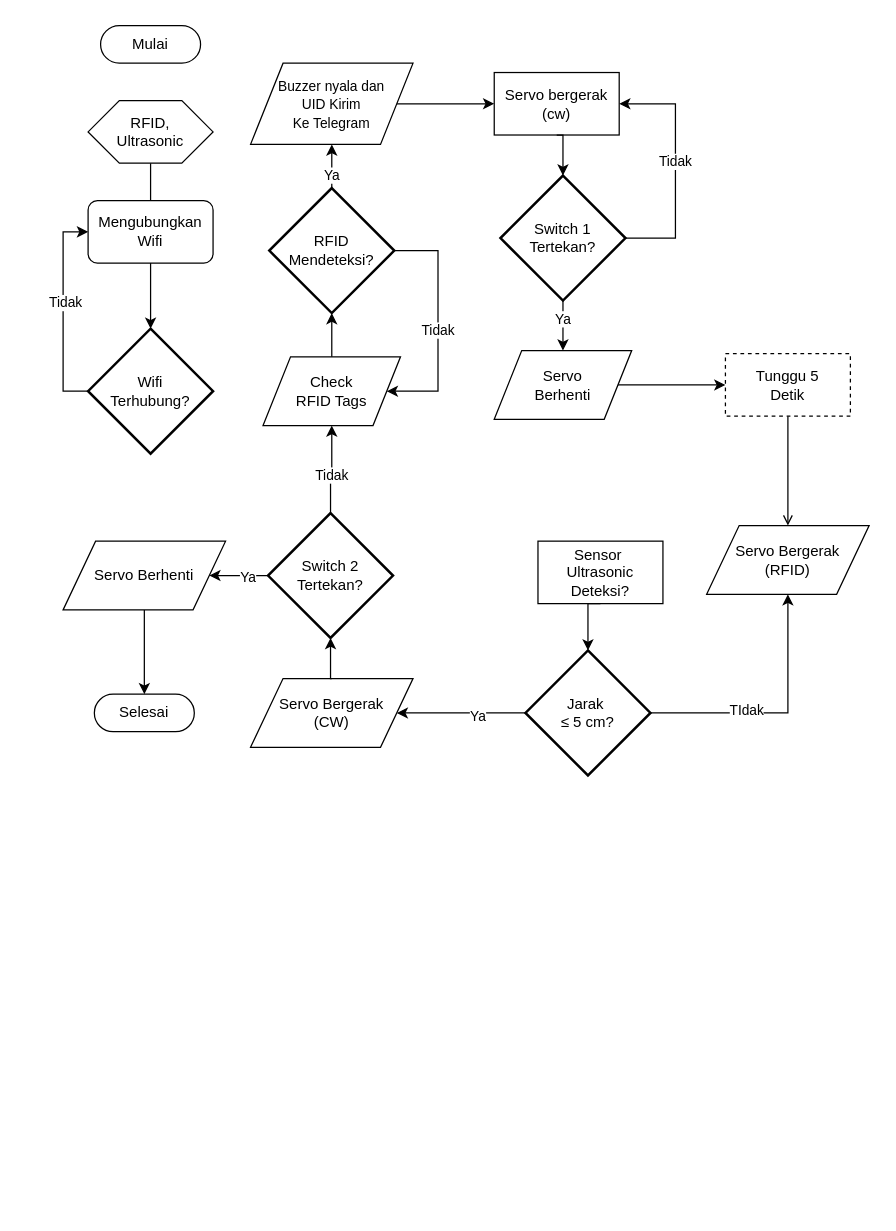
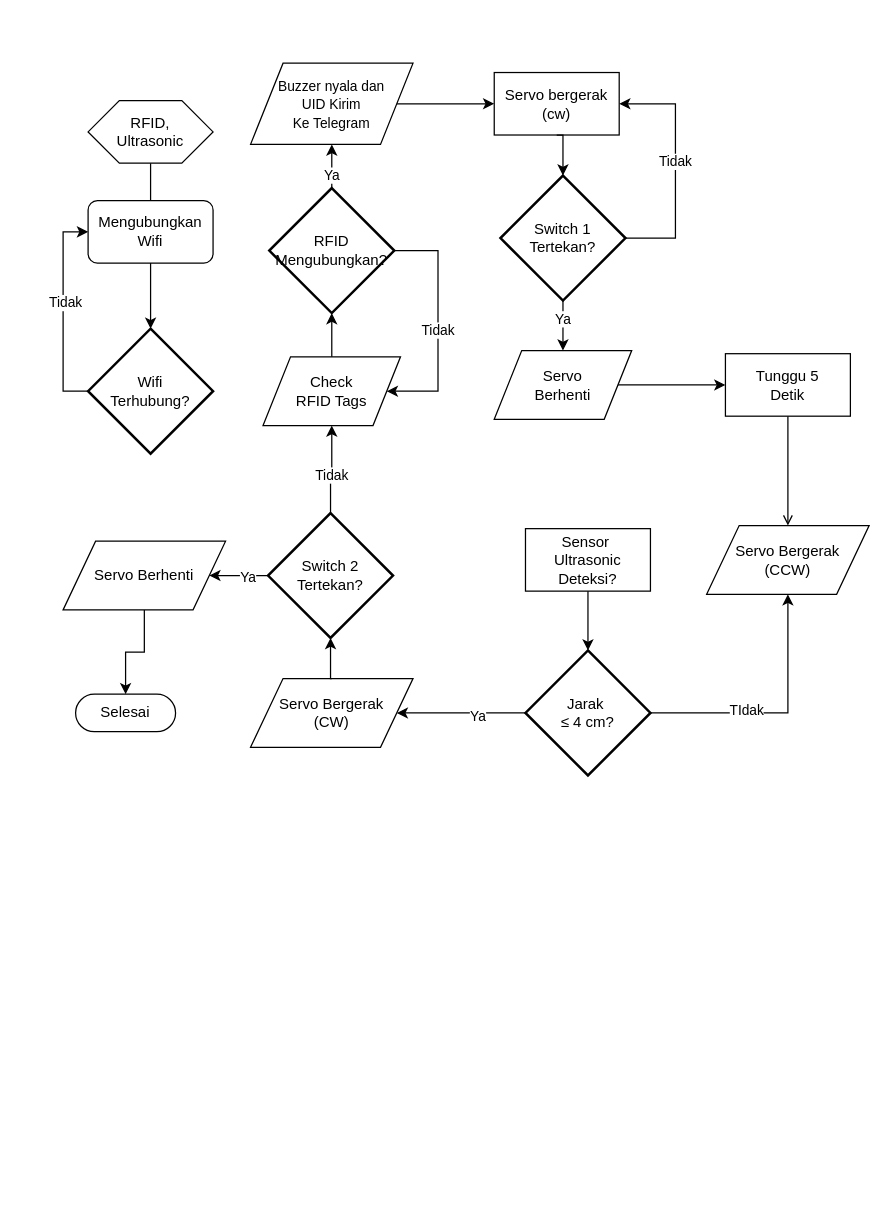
(151, 44) -> none
(332, 251) -> (332, 251)
(788, 385) -> (788, 385)
(788, 561) -> (788, 561)
(601, 573) -> (588, 560)
(144, 713) -> (126, 713)
(588, 713) -> (588, 713)
